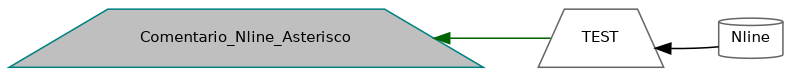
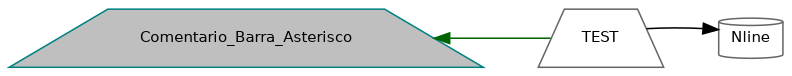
(246, 38) -> (246, 38)
(695, 48) -> (675, 28)
